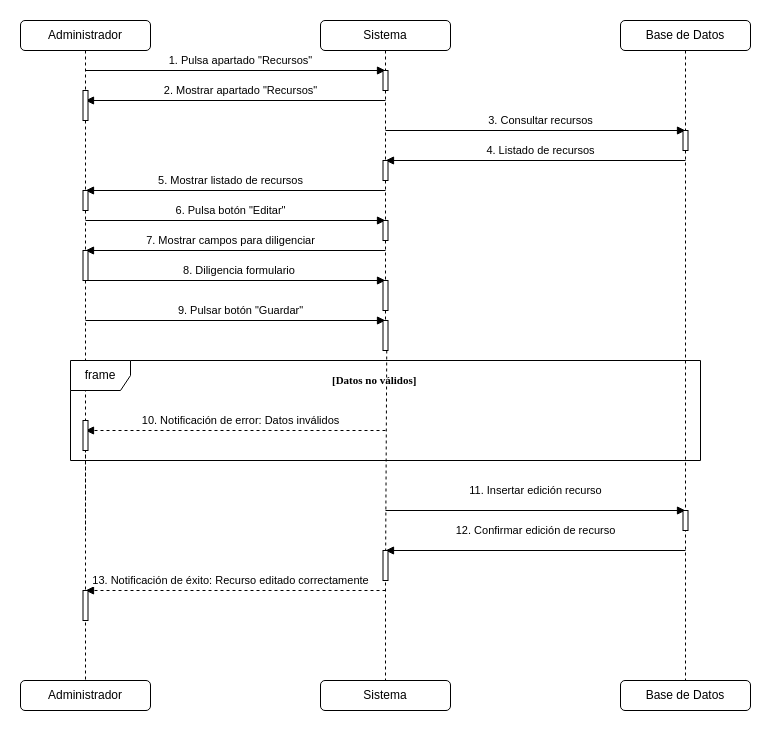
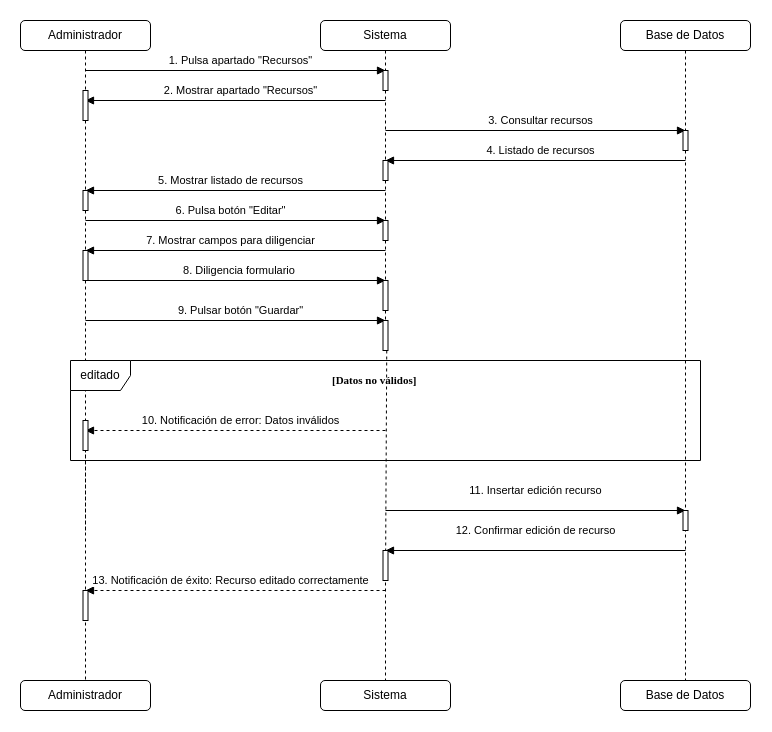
(101, 376) -> (101, 376)
